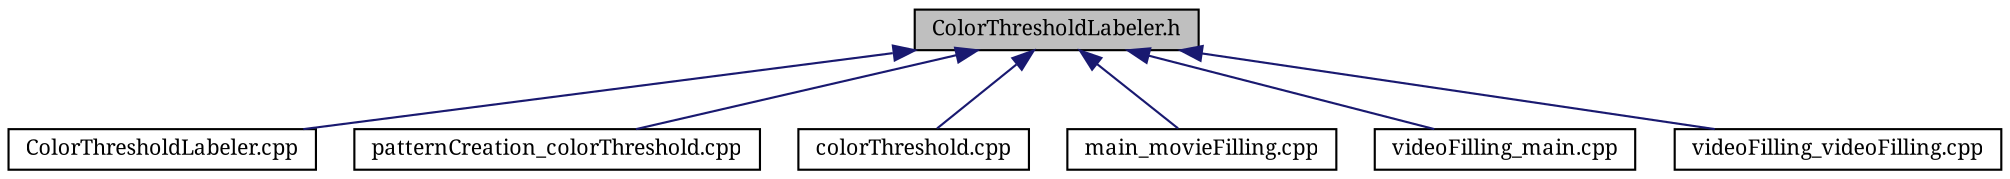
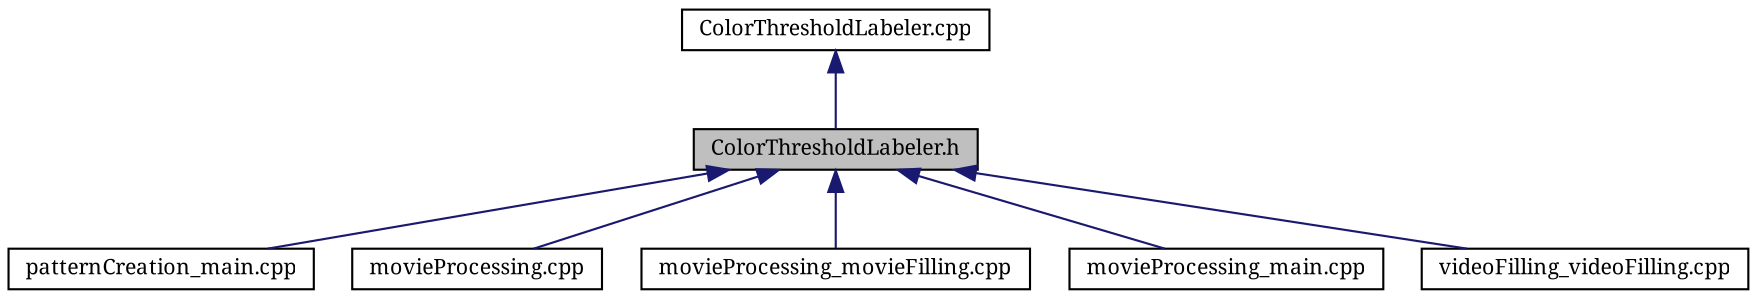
(598, 91) -> (836, 101)
(557, 149) -> (161, 269)
(914, 149) -> (477, 269)
(1202, 149) -> (836, 269)
(1505, 149) -> (1226, 269)
